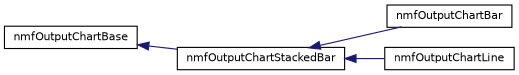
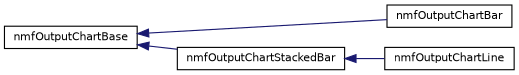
(361, 36) -> (268, 26)
